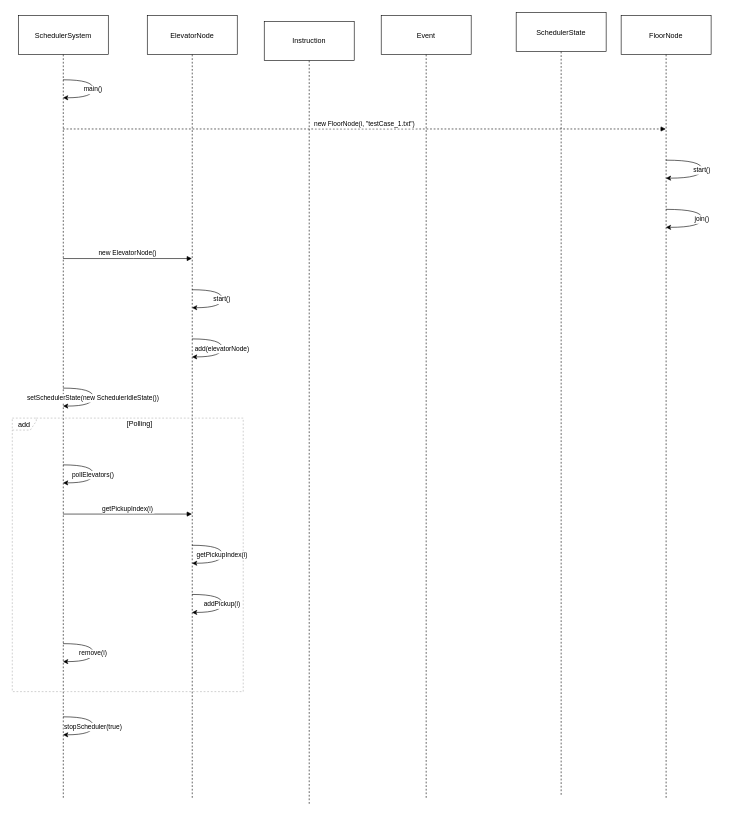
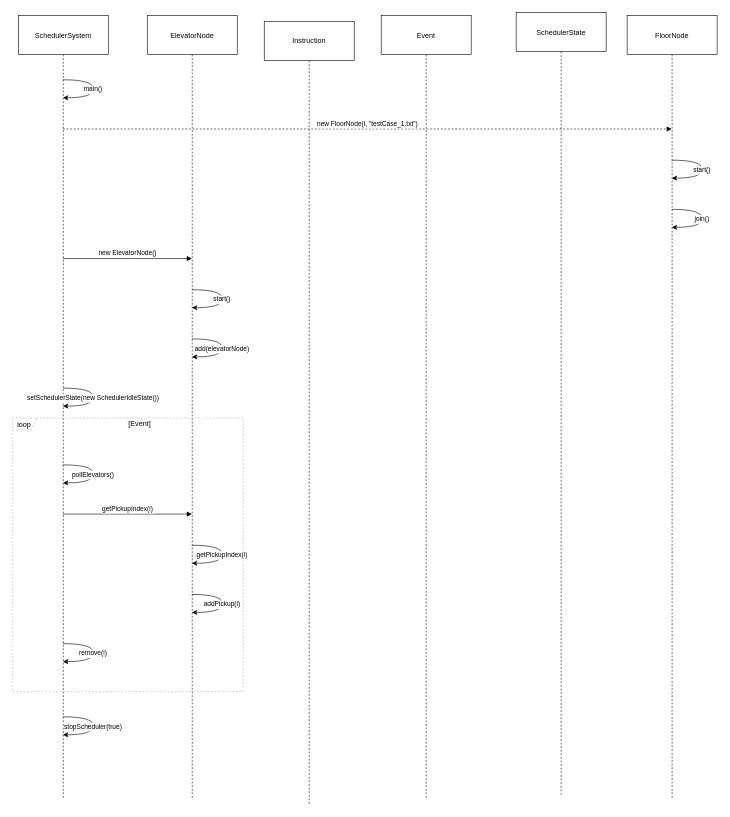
(666, 407) -> (672, 407)
(24, 424) -> (24, 424)
(140, 424) -> (140, 424)
